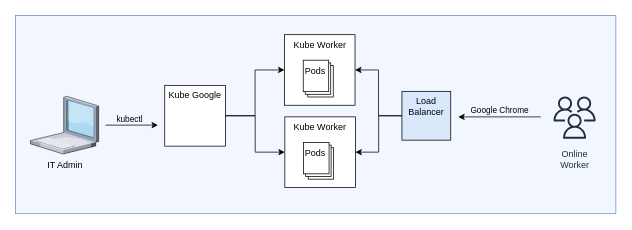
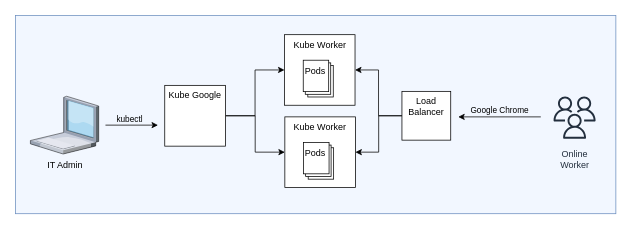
(426, 116) -> (426, 116)
